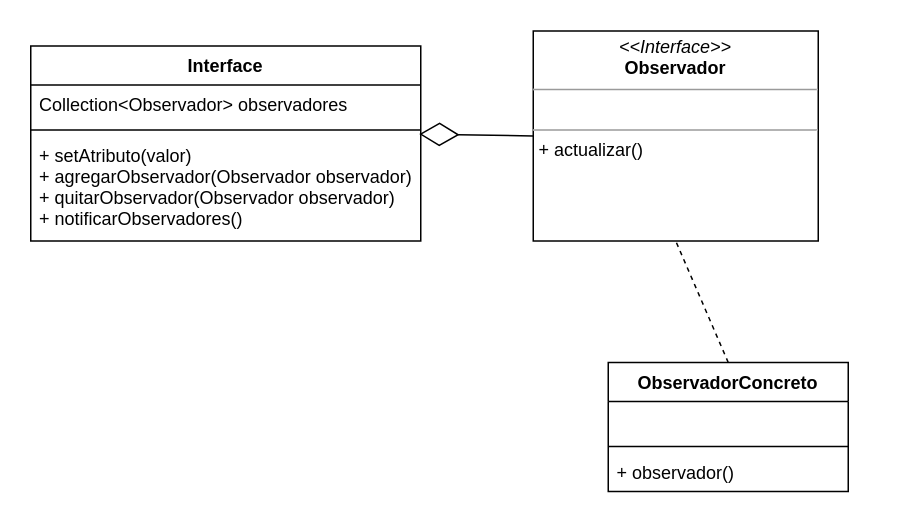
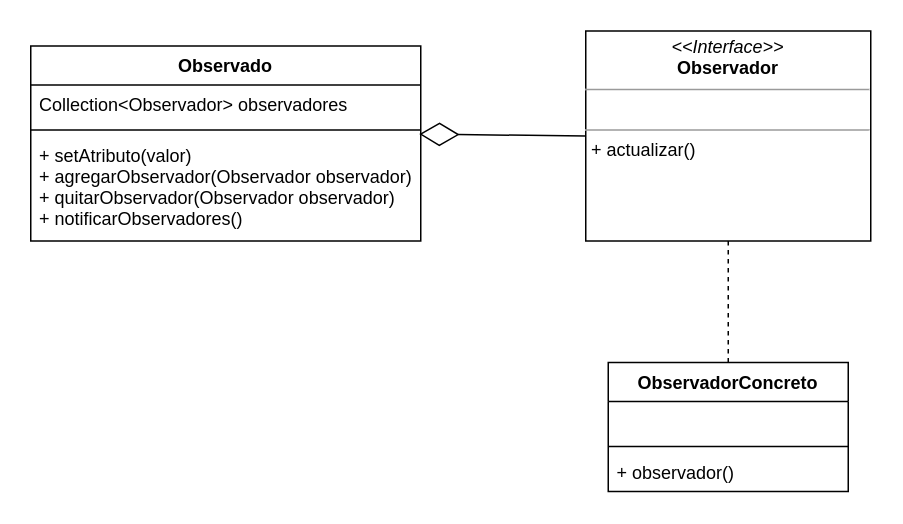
(225, 66) -> (225, 66)
(676, 136) -> (728, 136)
